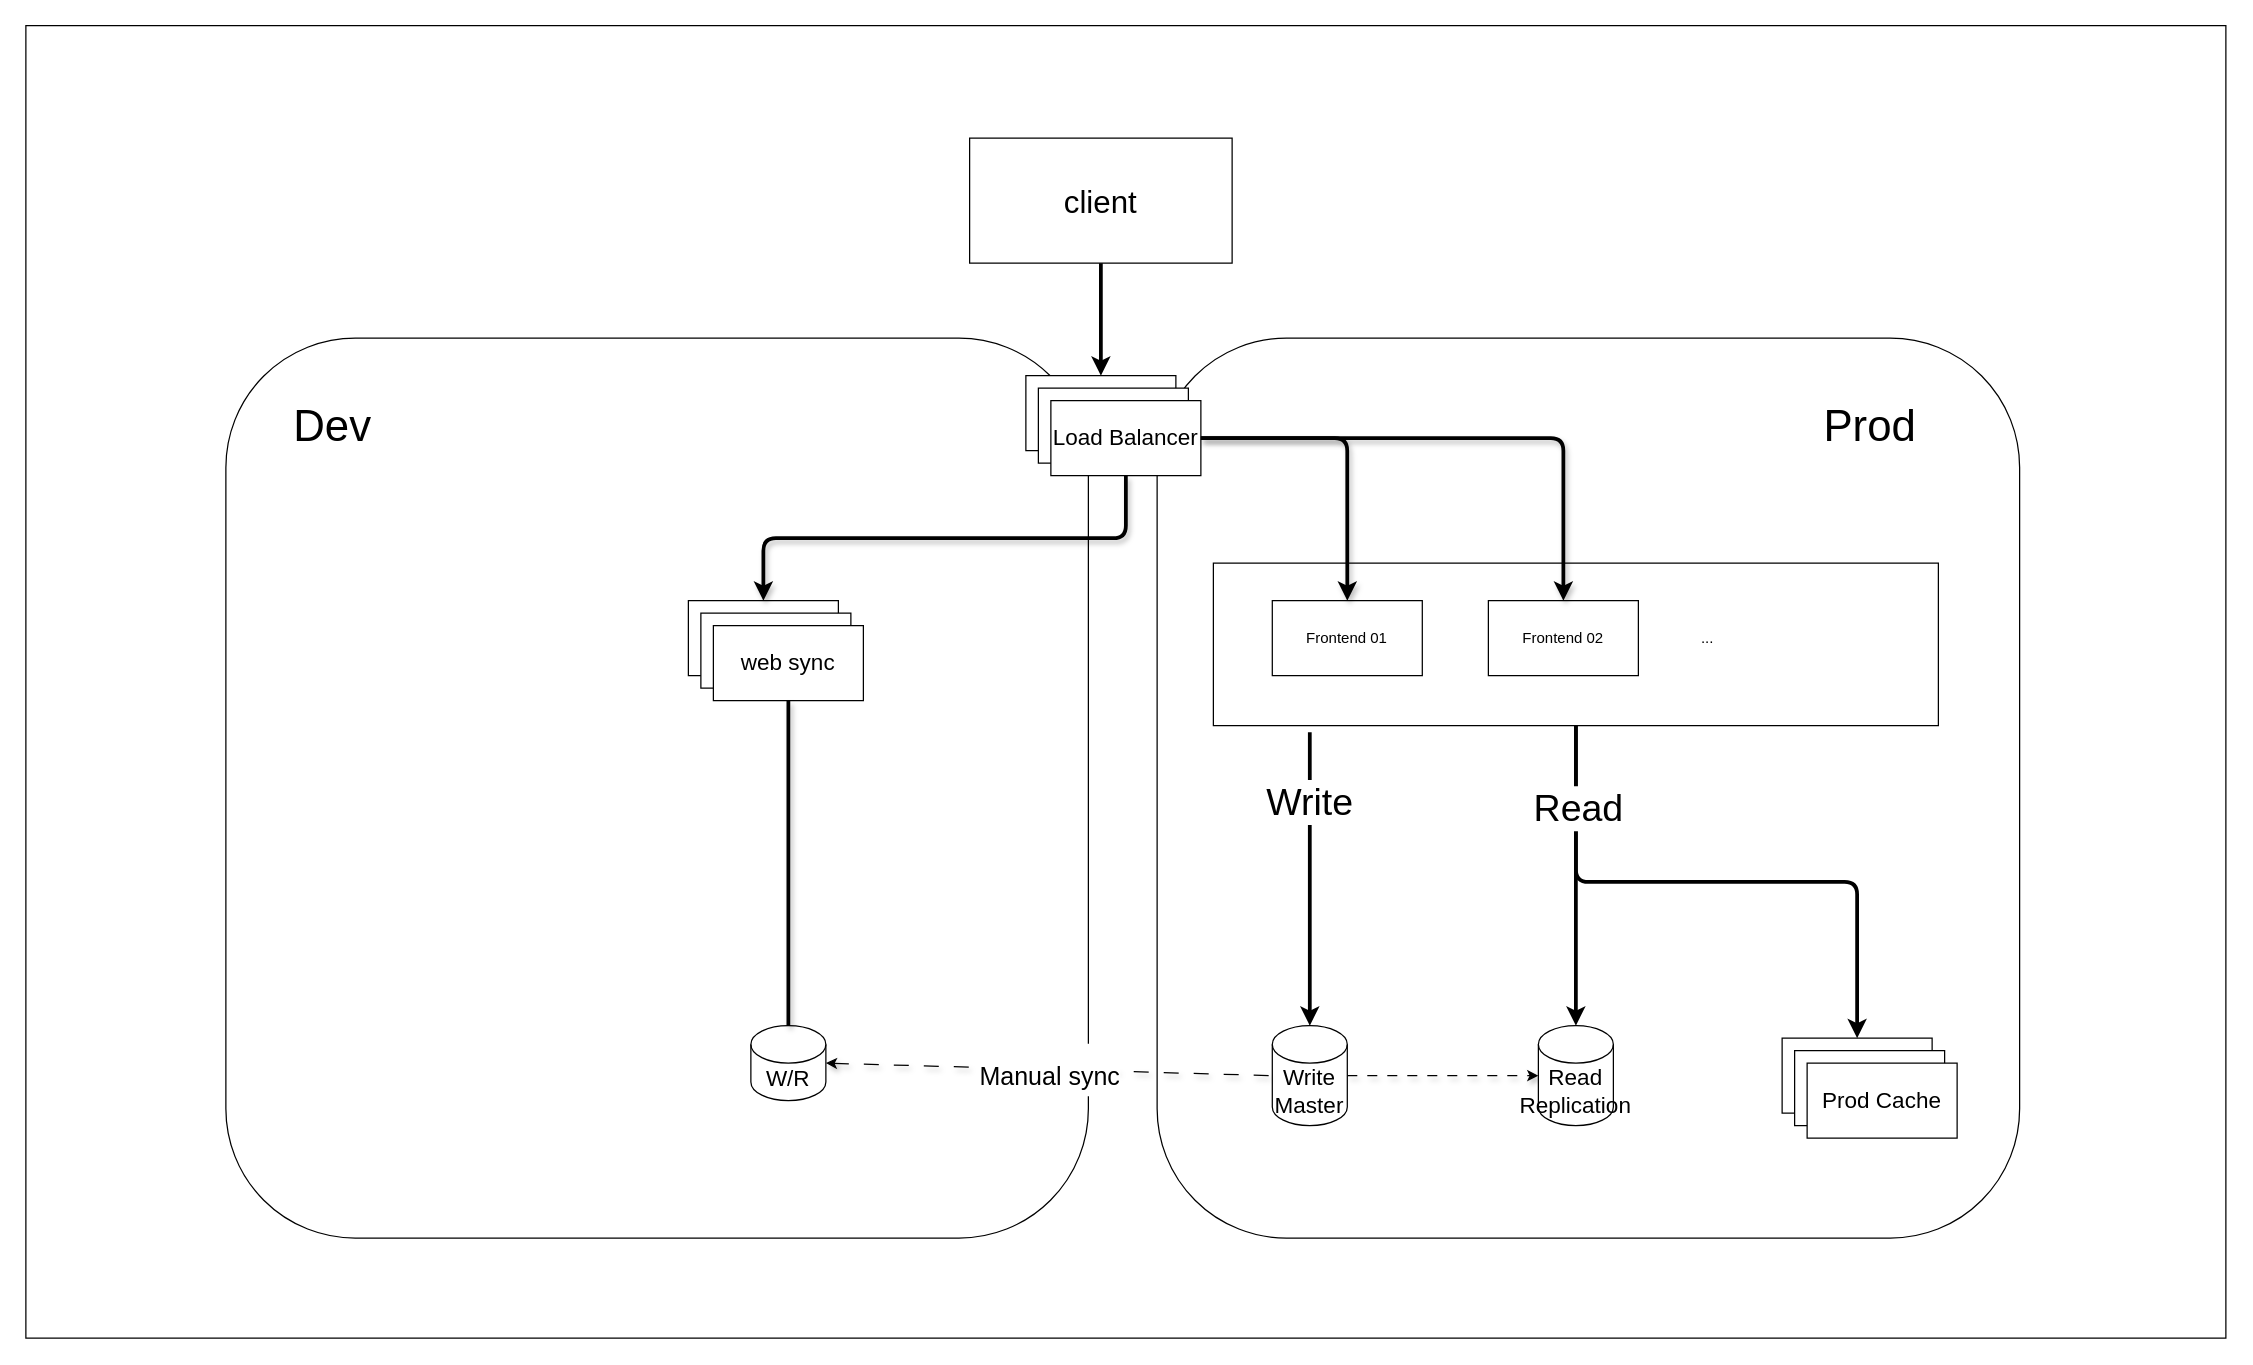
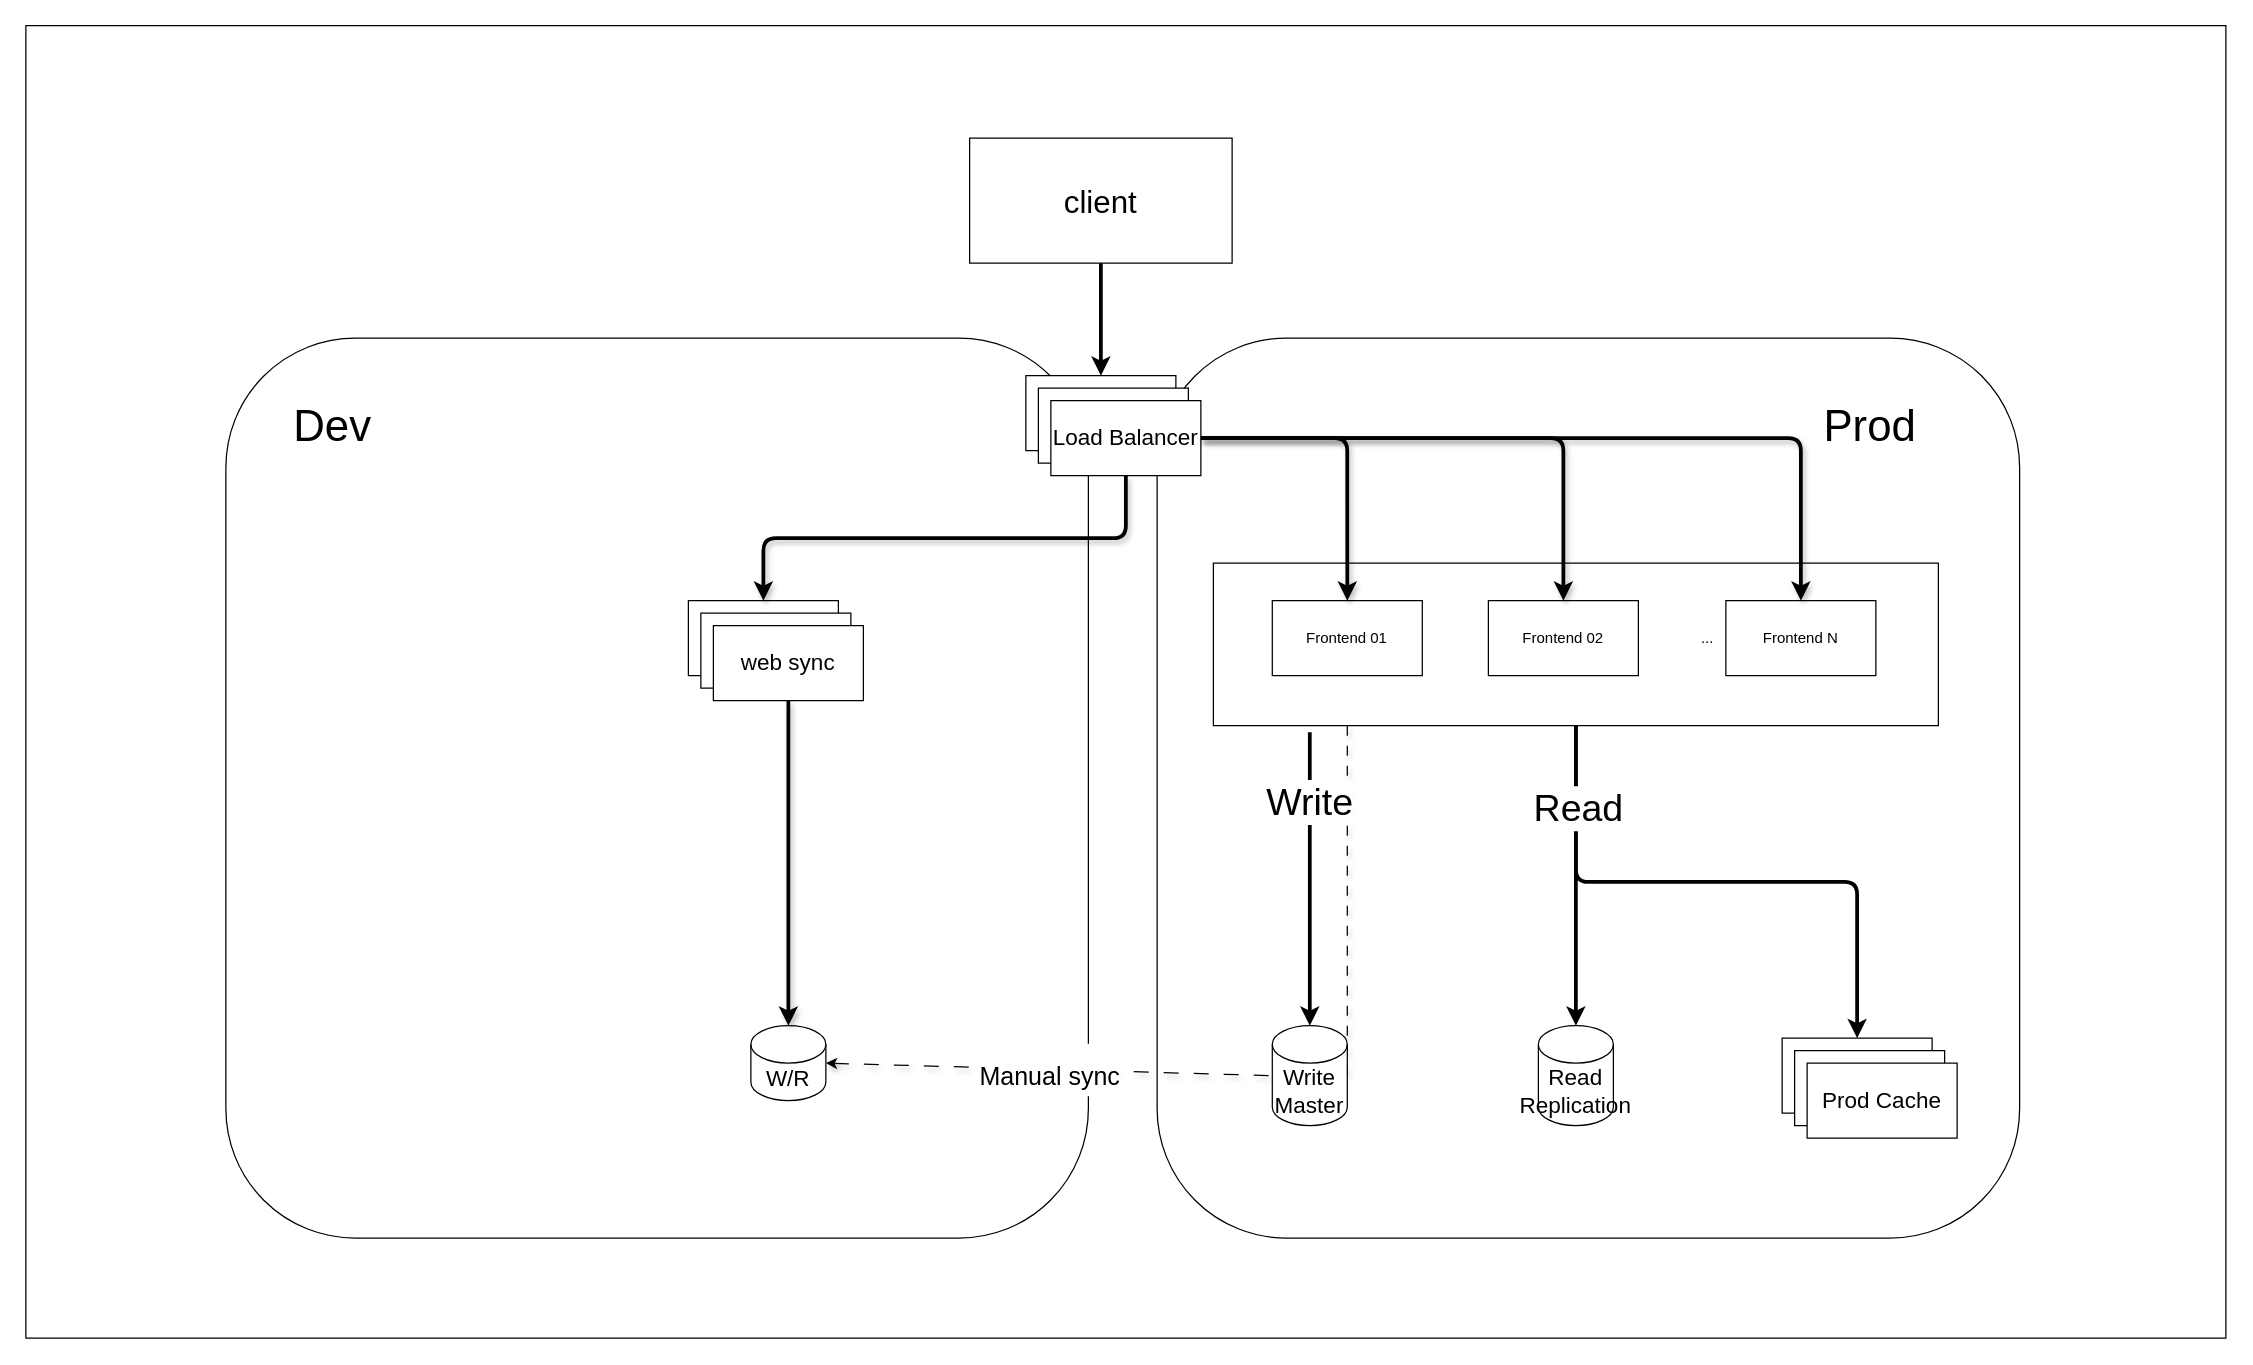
none -> (1749, 438)
none -> (1801, 638)
(788, 1017) -> (788, 1010)
(1438, 1076) -> (1347, 931)
